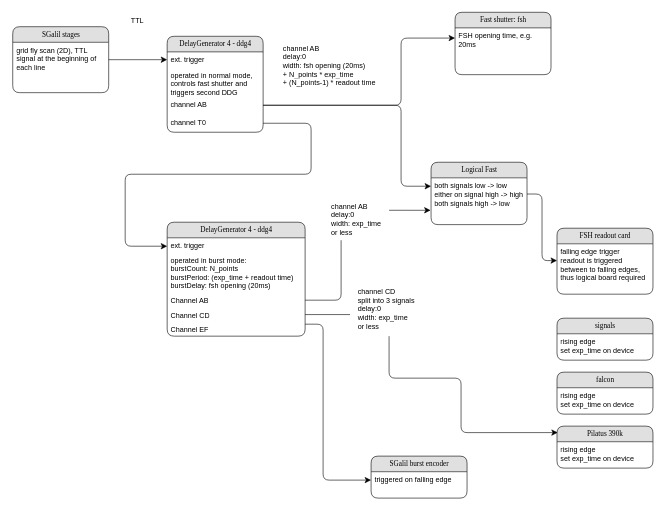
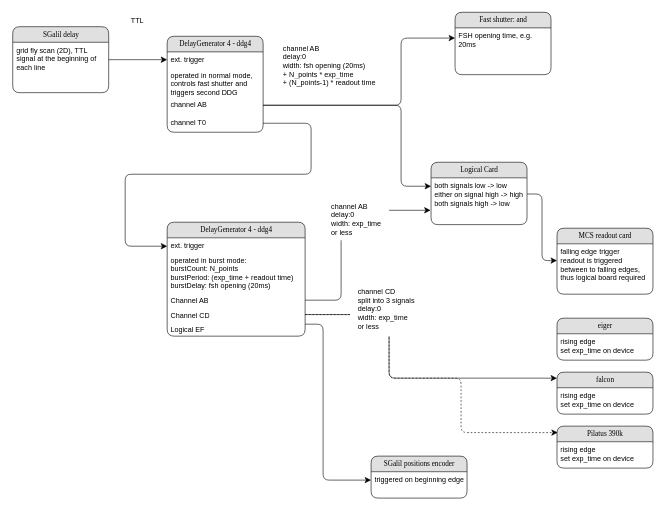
(503, 20) -> (503, 20)
(61, 35) -> (61, 35)
(479, 170) -> (479, 170)
(605, 236) -> (605, 236)
(605, 326) -> (605, 326)
(189, 330) -> (188, 330)
none -> (550, 378)
(481, 433) -> (481, 433)
(419, 464) -> (419, 464)
(419, 480) -> (420, 485)
